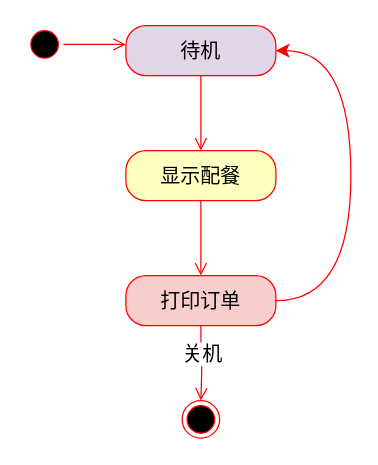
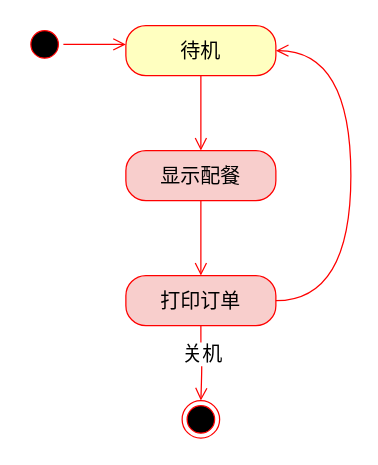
(201, 51) -> (201, 51)
(329, 73) -> (326, 73)
(201, 176) -> (201, 176)
